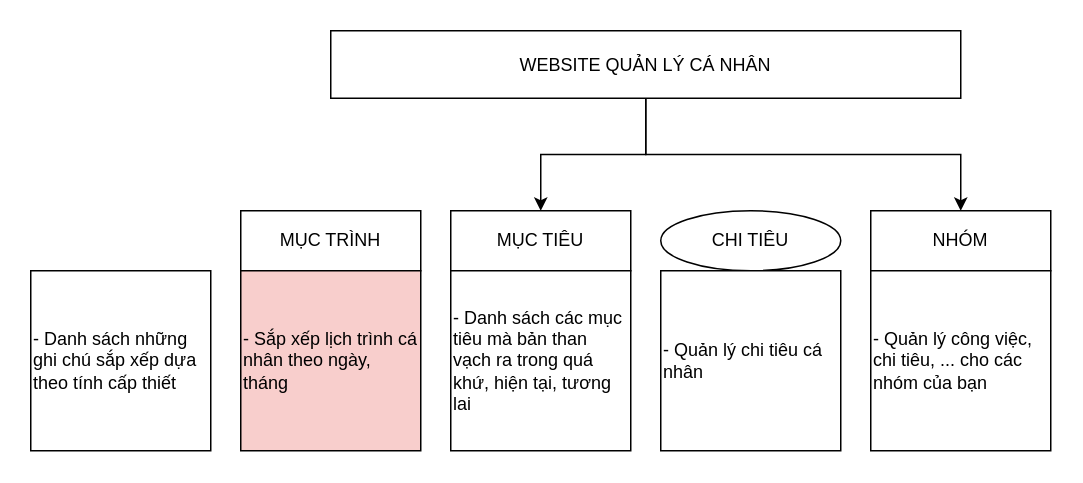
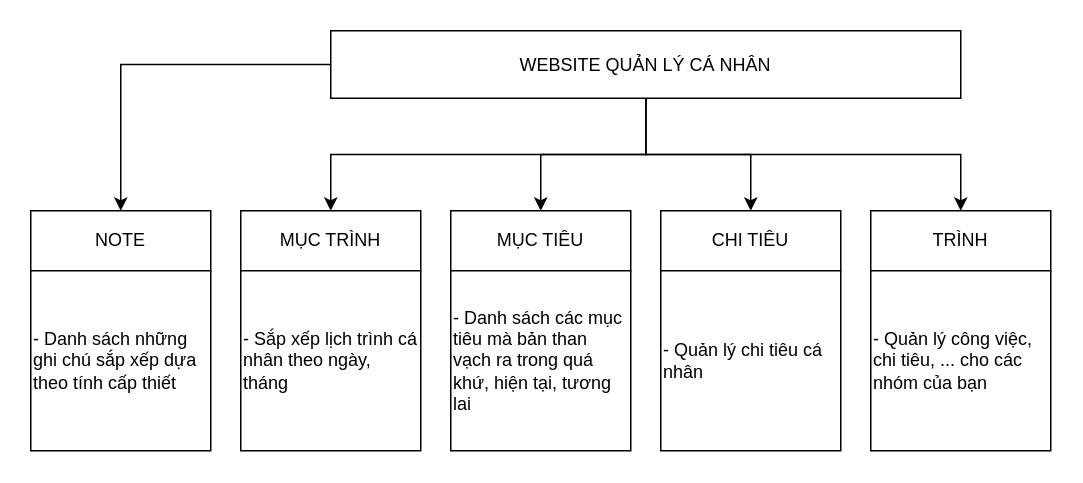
none -> (158, 65)
none -> (412, 155)
none -> (751, 179)
none -> (121, 241)
(751, 241) -> (751, 241)
(961, 241) -> (961, 241)
(331, 361) -> (331, 361)
